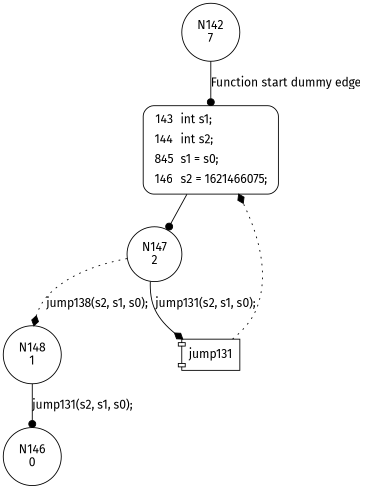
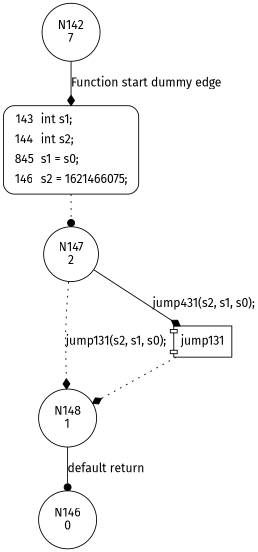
(211, 80) -> (71, 78)
(179, 209) -> (71, 207)
(262, 275) -> (139, 378)
(97, 304) -> (116, 342)
(206, 304) -> (204, 304)
(83, 406) -> (106, 469)
